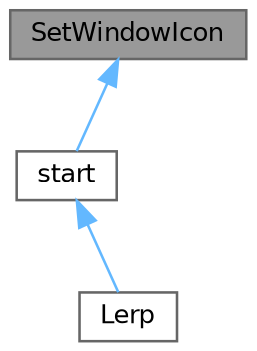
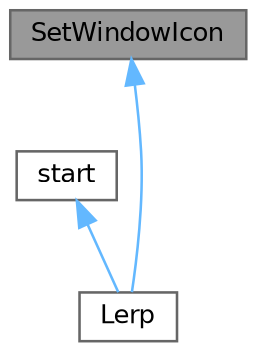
(92, 117) -> (142, 189)
